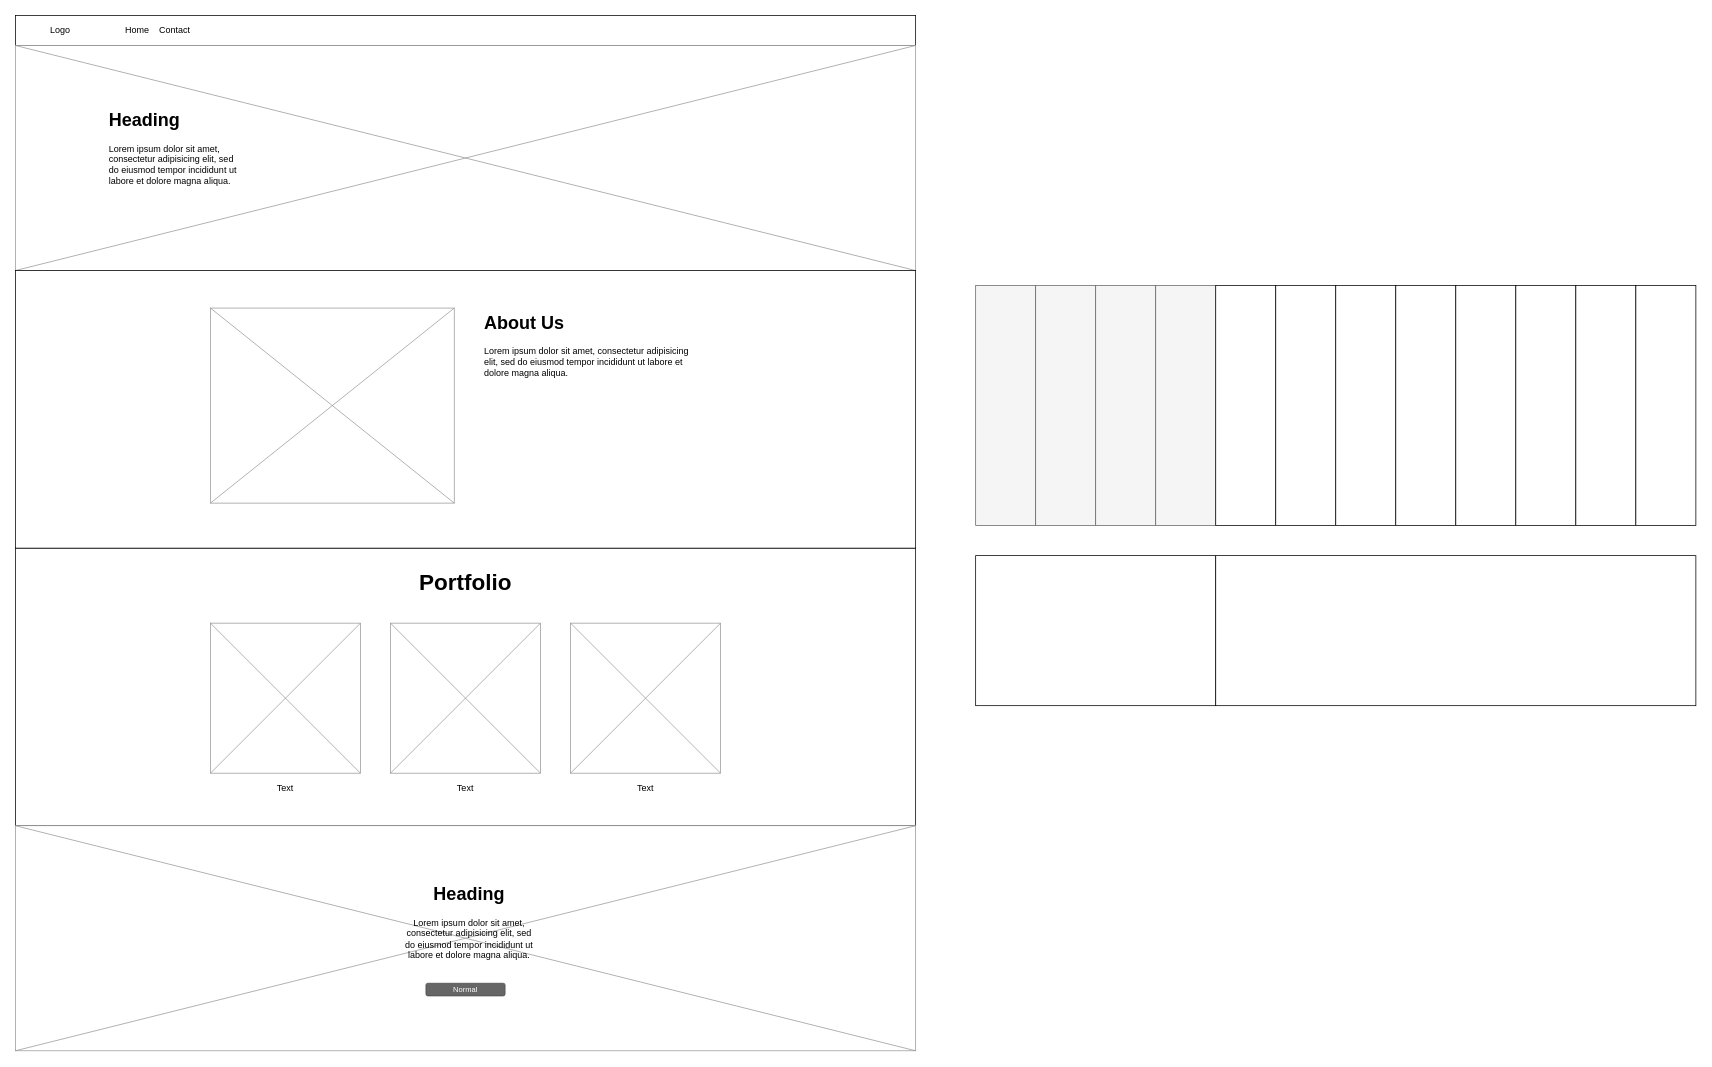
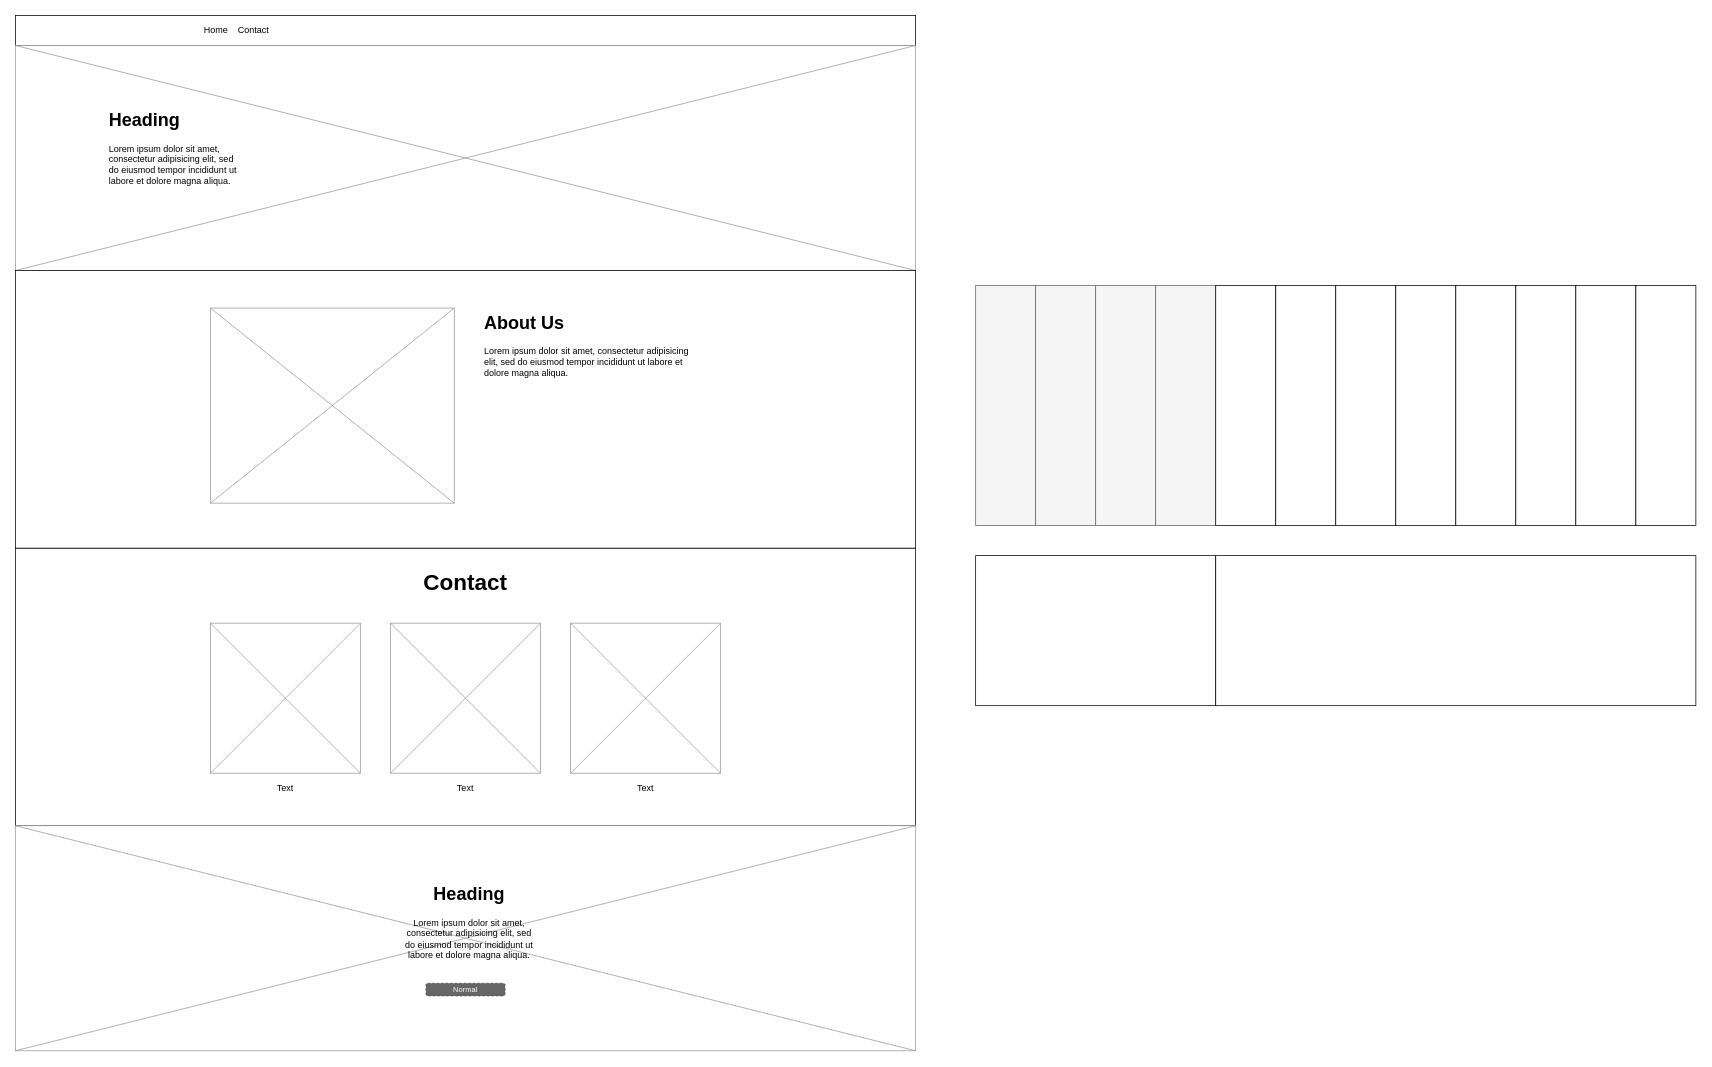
(60, 30) -> none
(158, 30) -> (237, 30)
(465, 582) -> (465, 582)
(465, 989) -> (465, 989)
